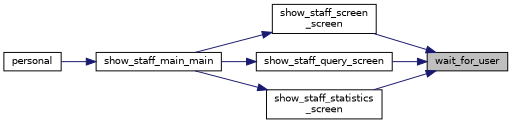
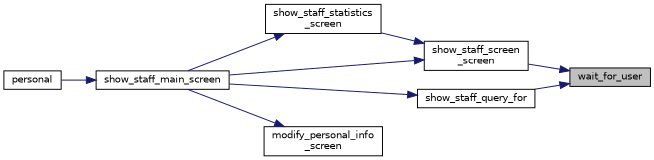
(159, 62) -> (163, 80)
(324, 62) -> (476, 99)
(400, 82) -> (398, 37)
none -> (323, 141)
